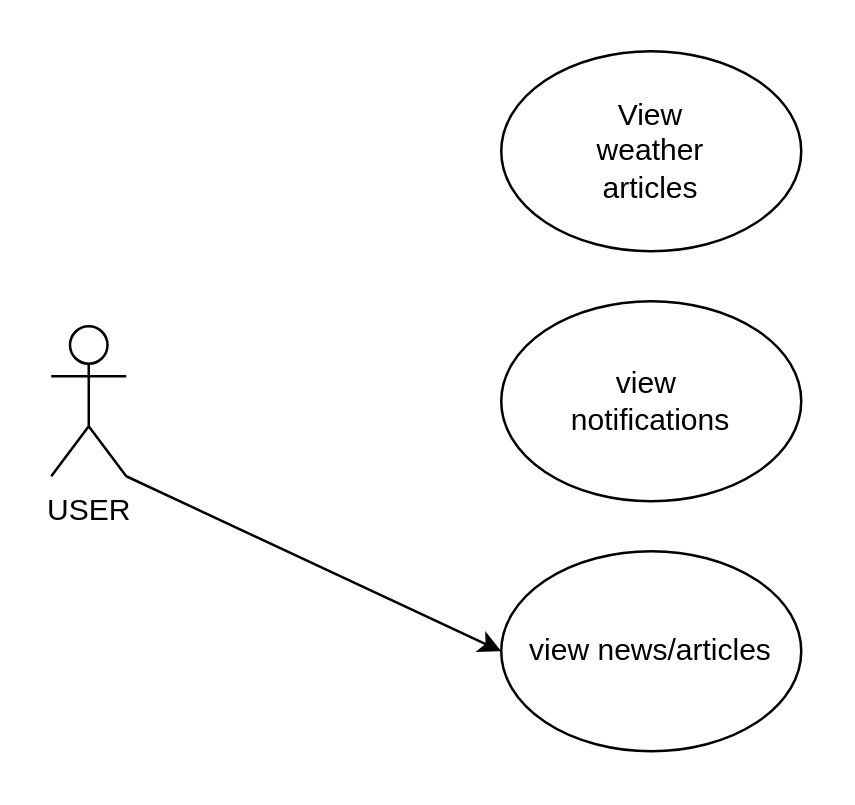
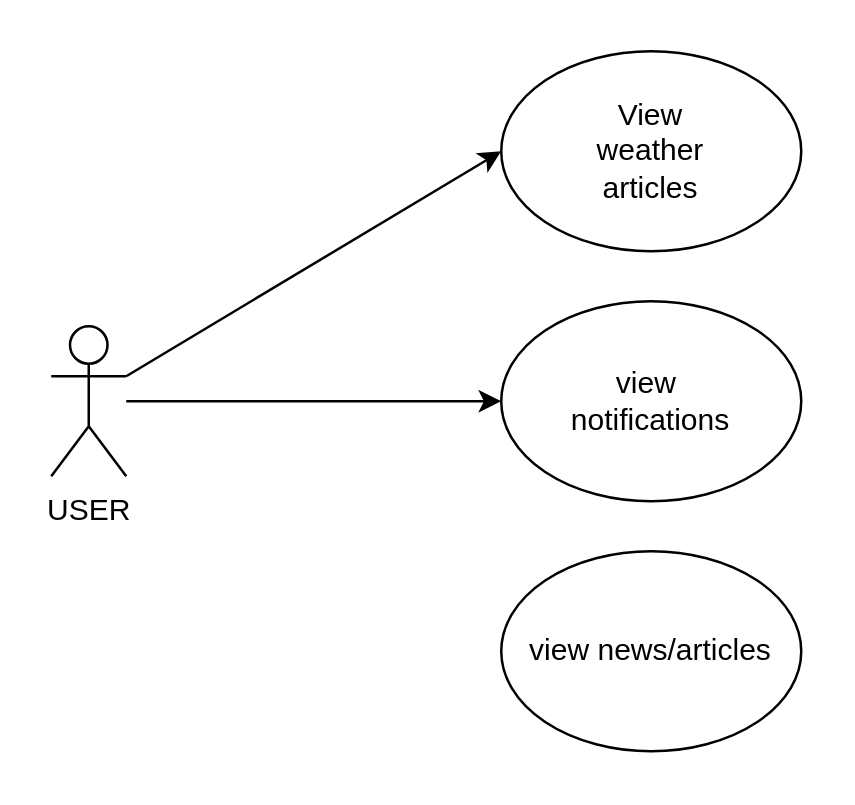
none -> (307, 268)
none -> (305, 401)
(307, 561) -> none
